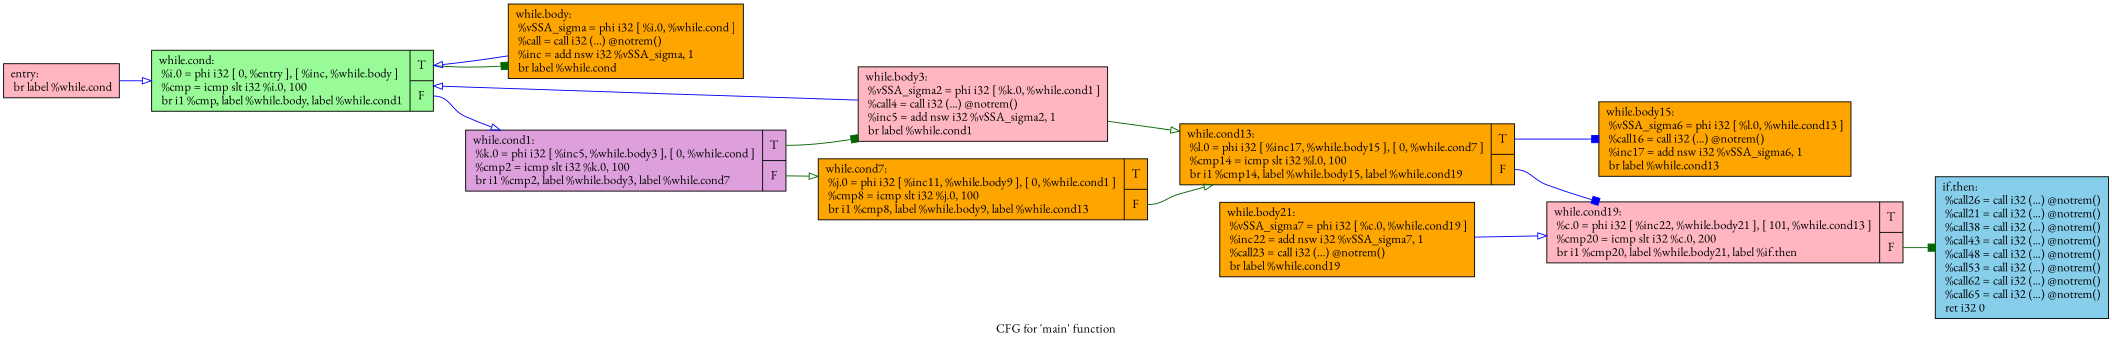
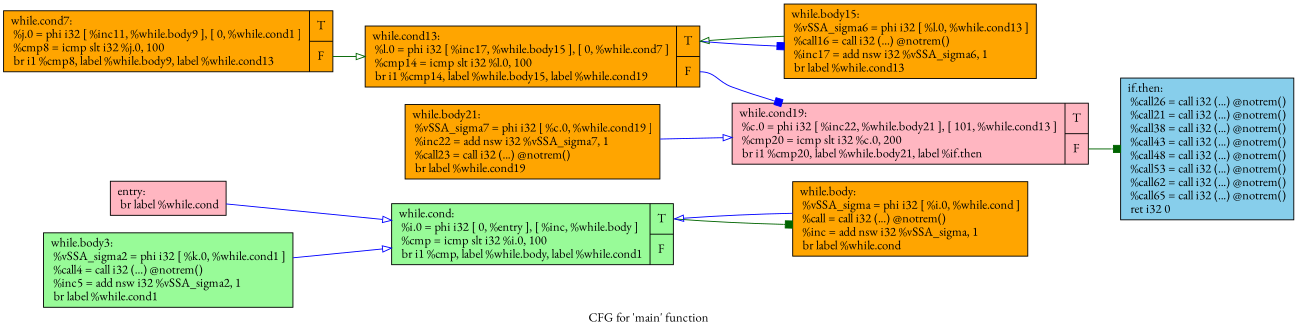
(983, 104) -> (168, 270)
(1139, 126) -> (747, 38)
(626, 161) -> none
